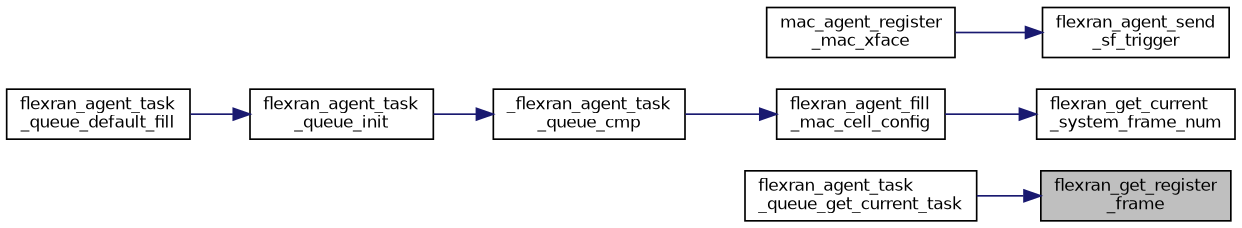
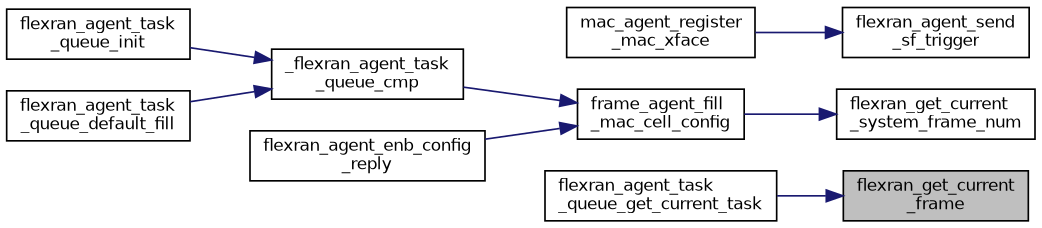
(212, 114) -> (222, 97)
(861, 114) -> (661, 114)
none -> (368, 156)
(1136, 196) -> (936, 196)
